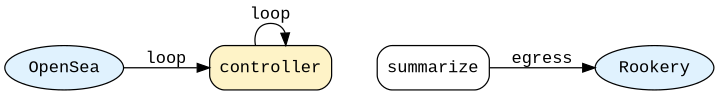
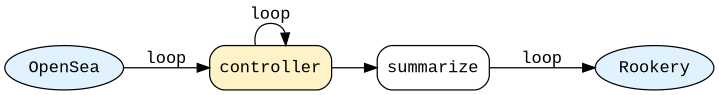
(542, 59) -> (542, 59)
none -> (348, 68)
